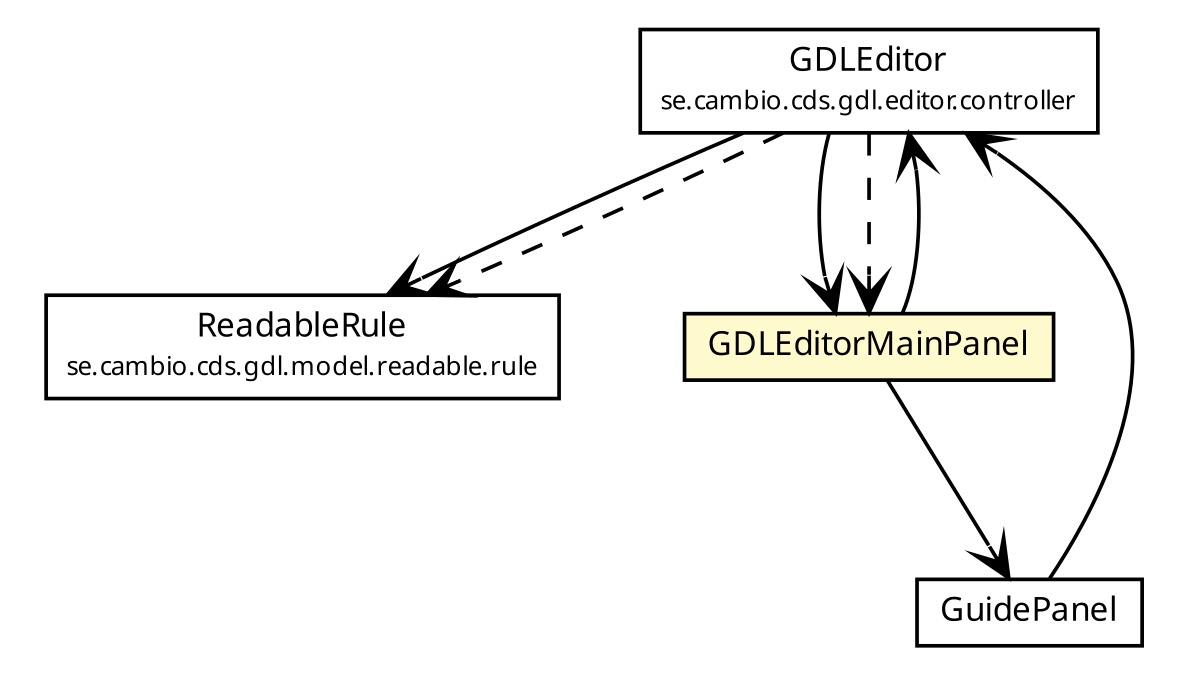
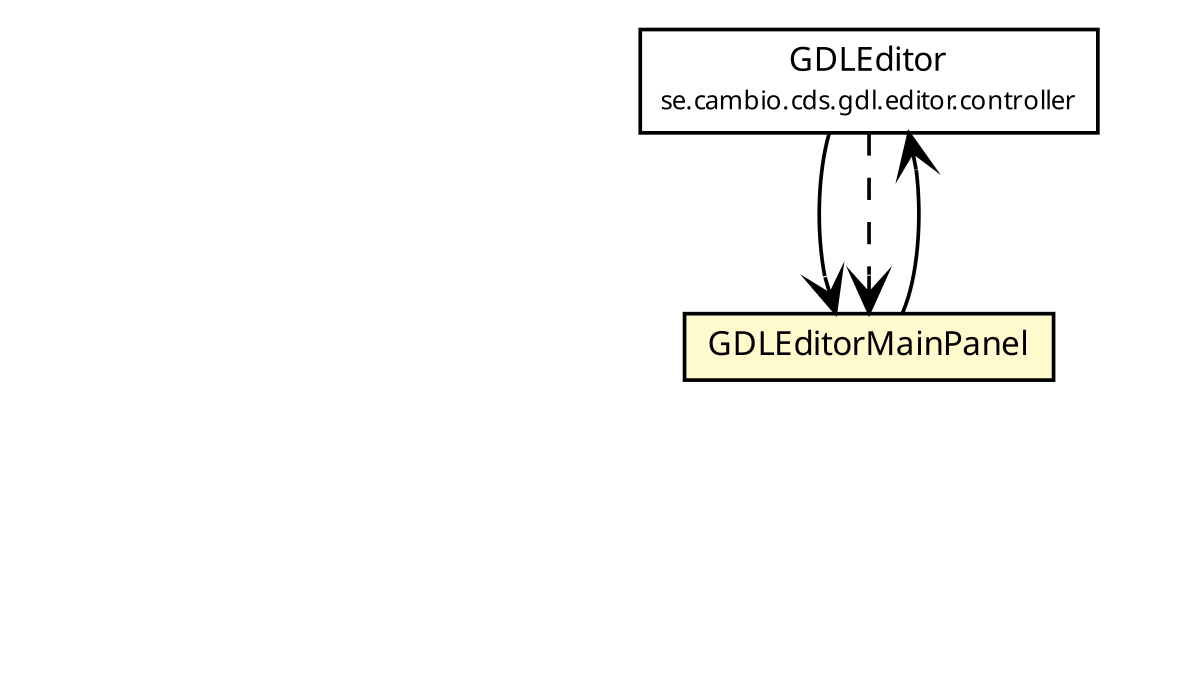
(301, 347) -> none
(1028, 613) -> none
